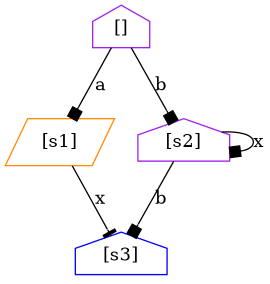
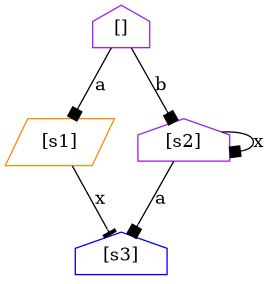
(162, 199) -> (161, 199)
